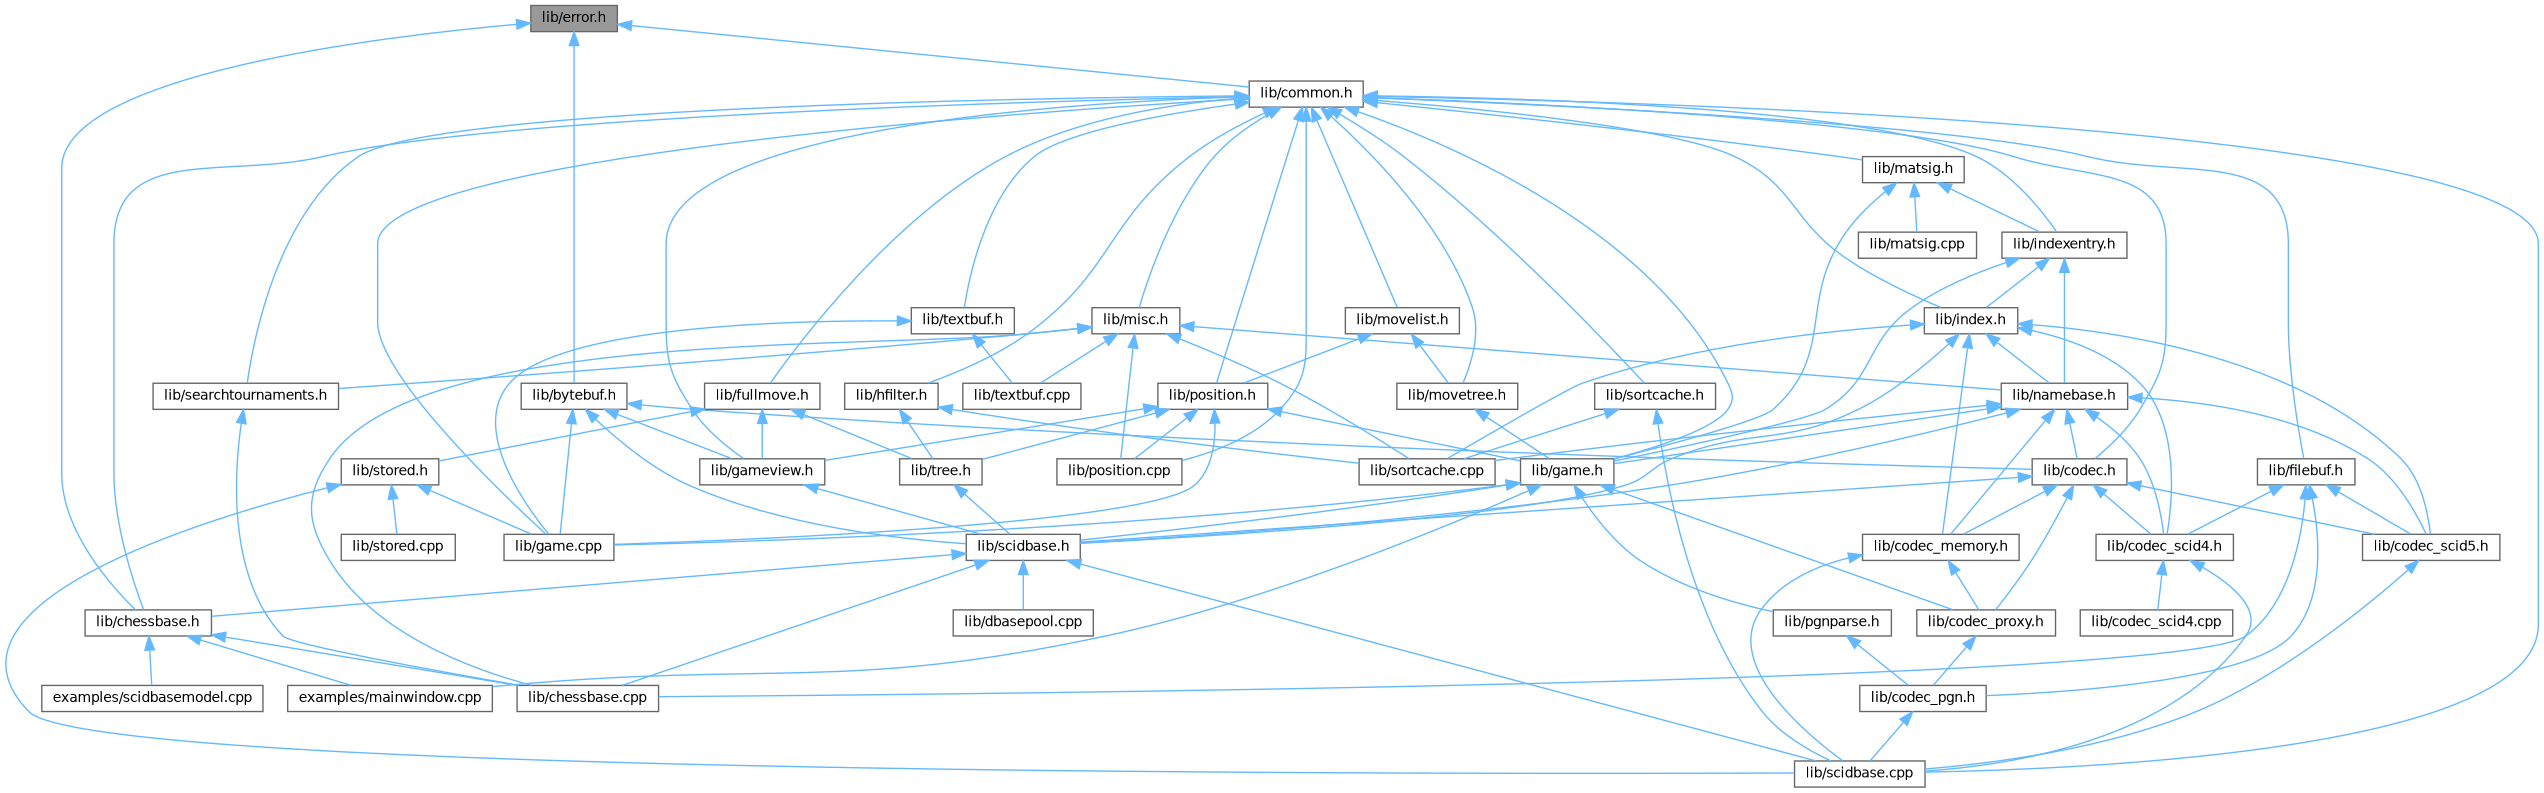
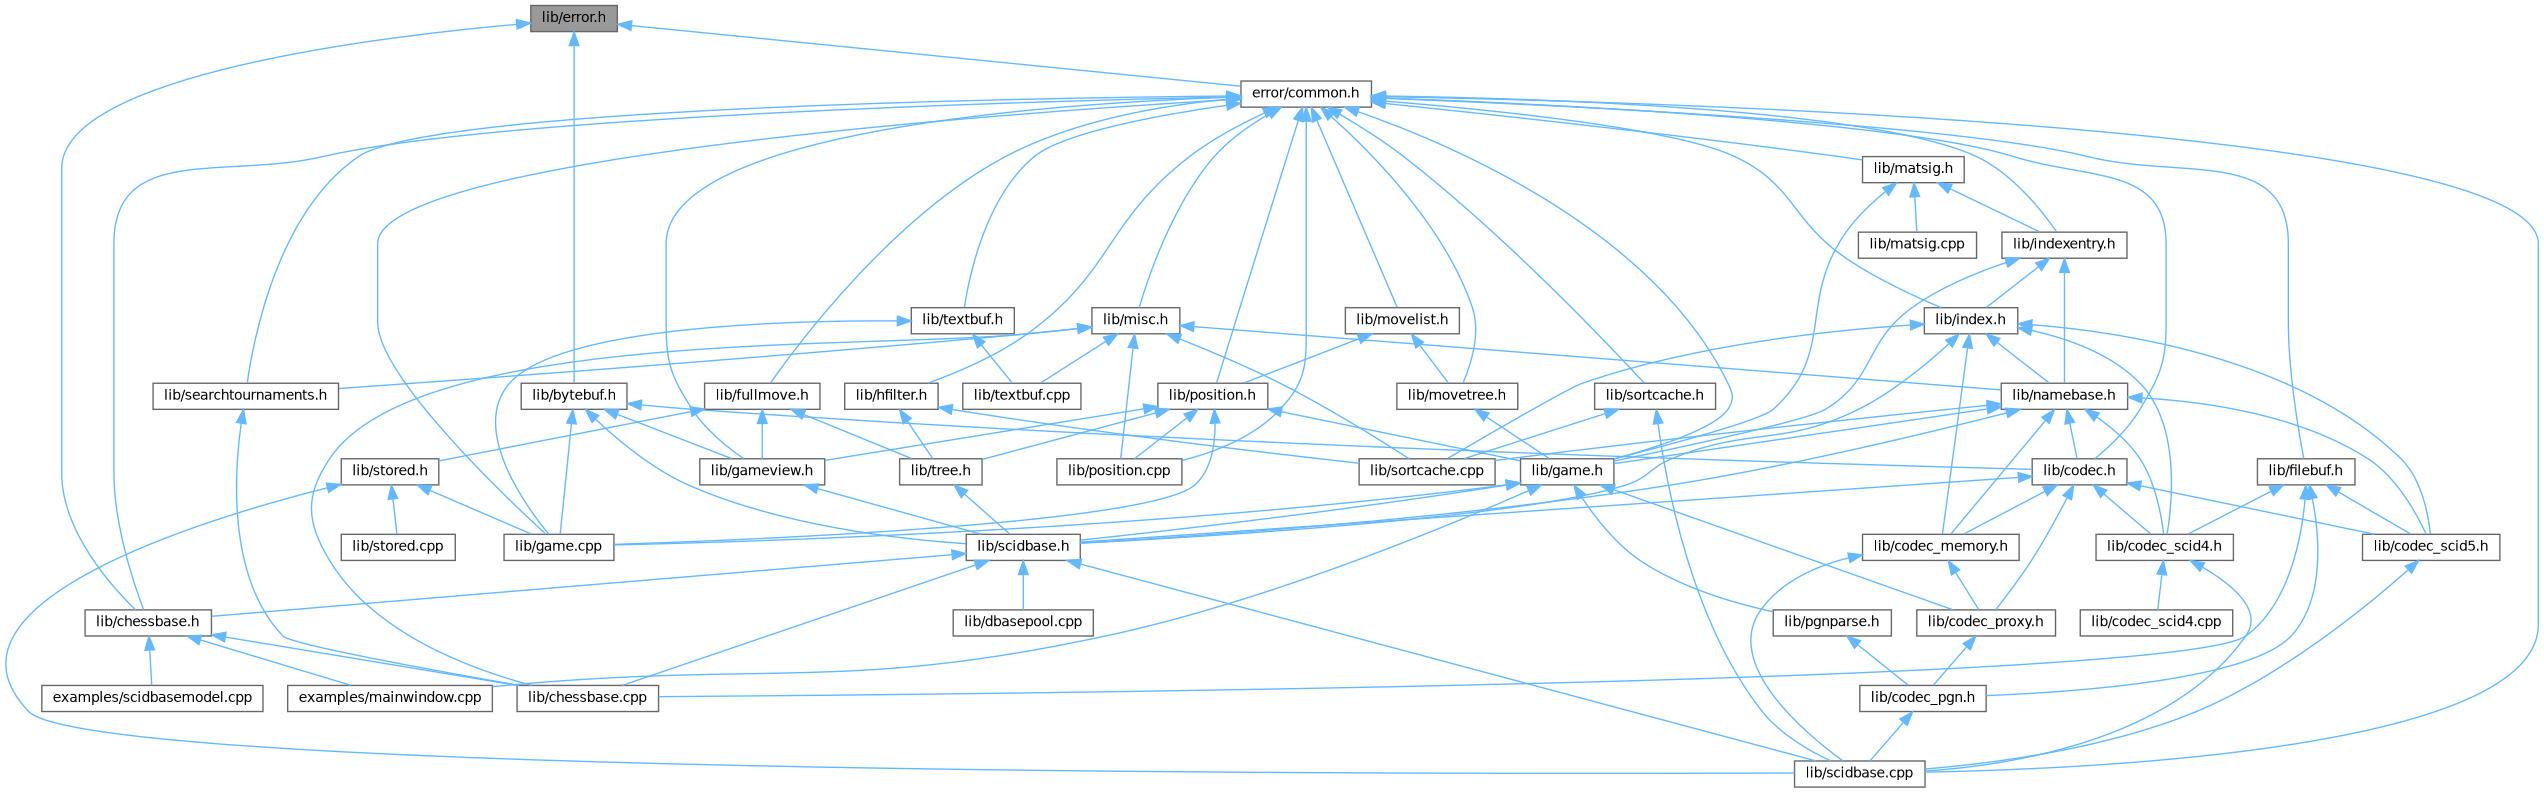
(1306, 94) -> (1306, 94)
